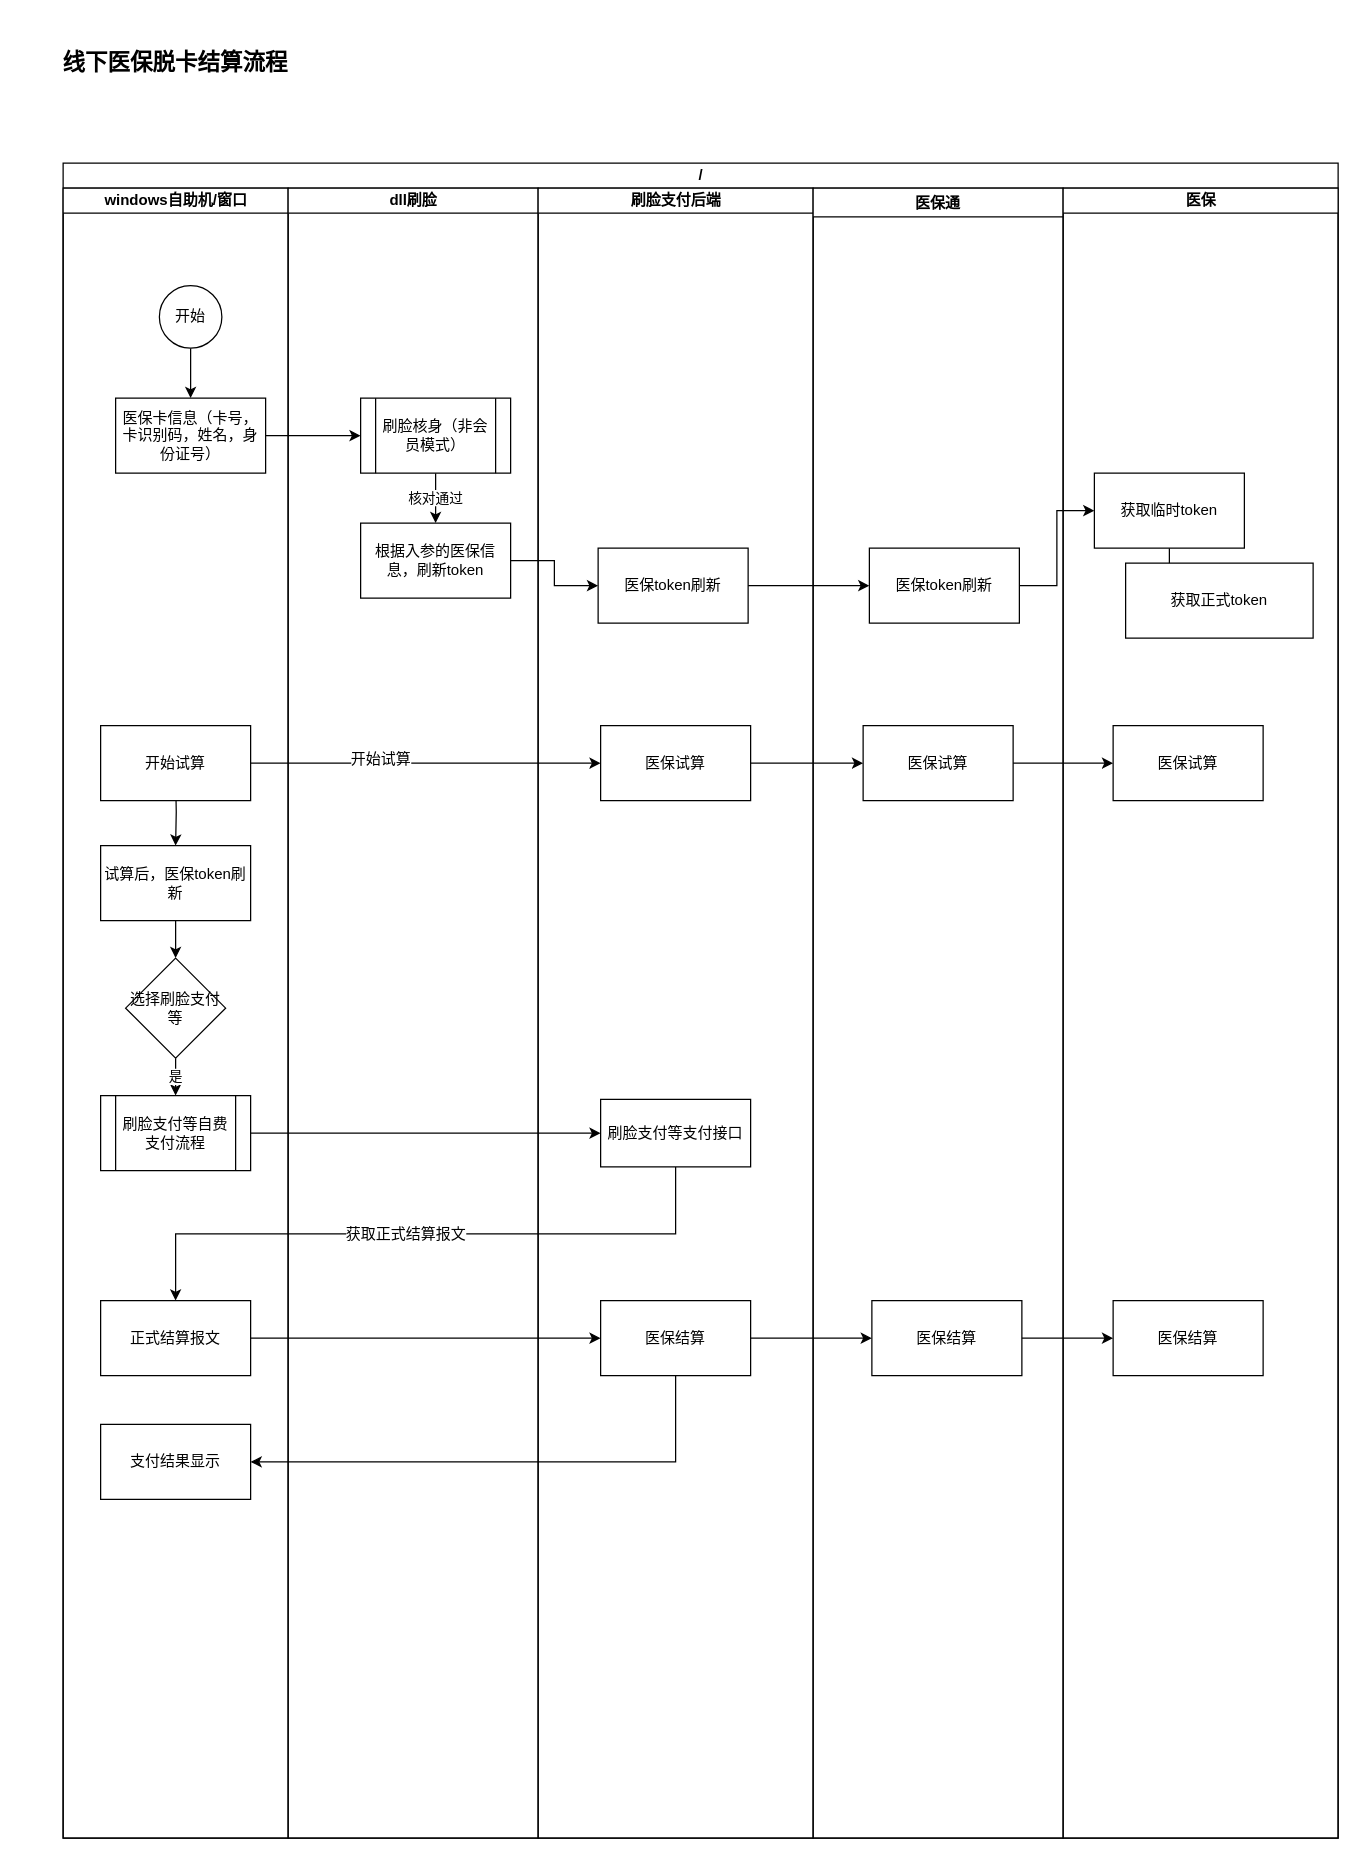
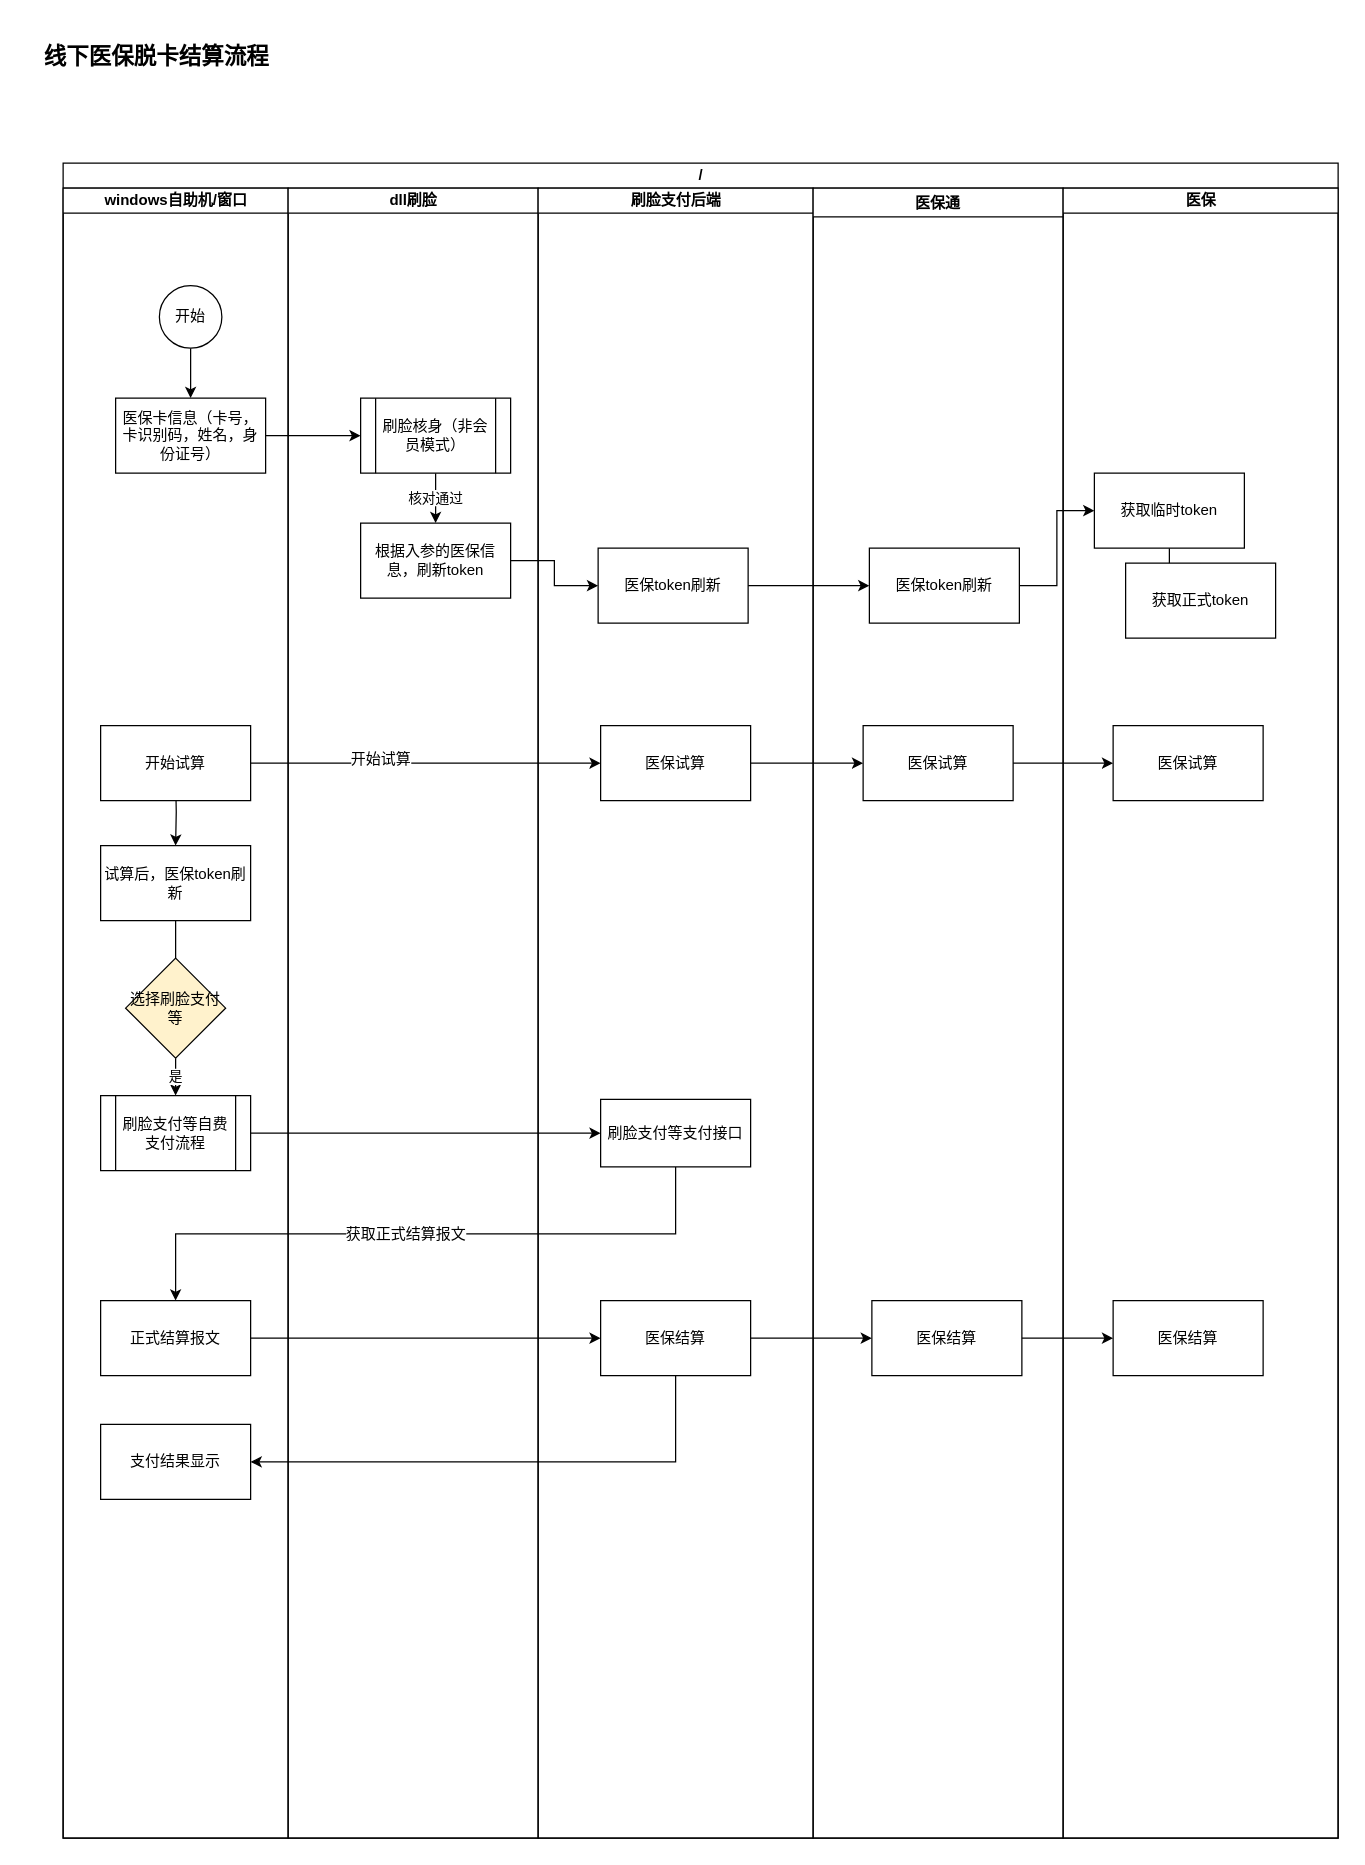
(176, 63) -> (157, 57)
(1219, 601) -> (1201, 601)
(176, 948) -> (176, 951)
(176, 1008) -> (176, 1008)
